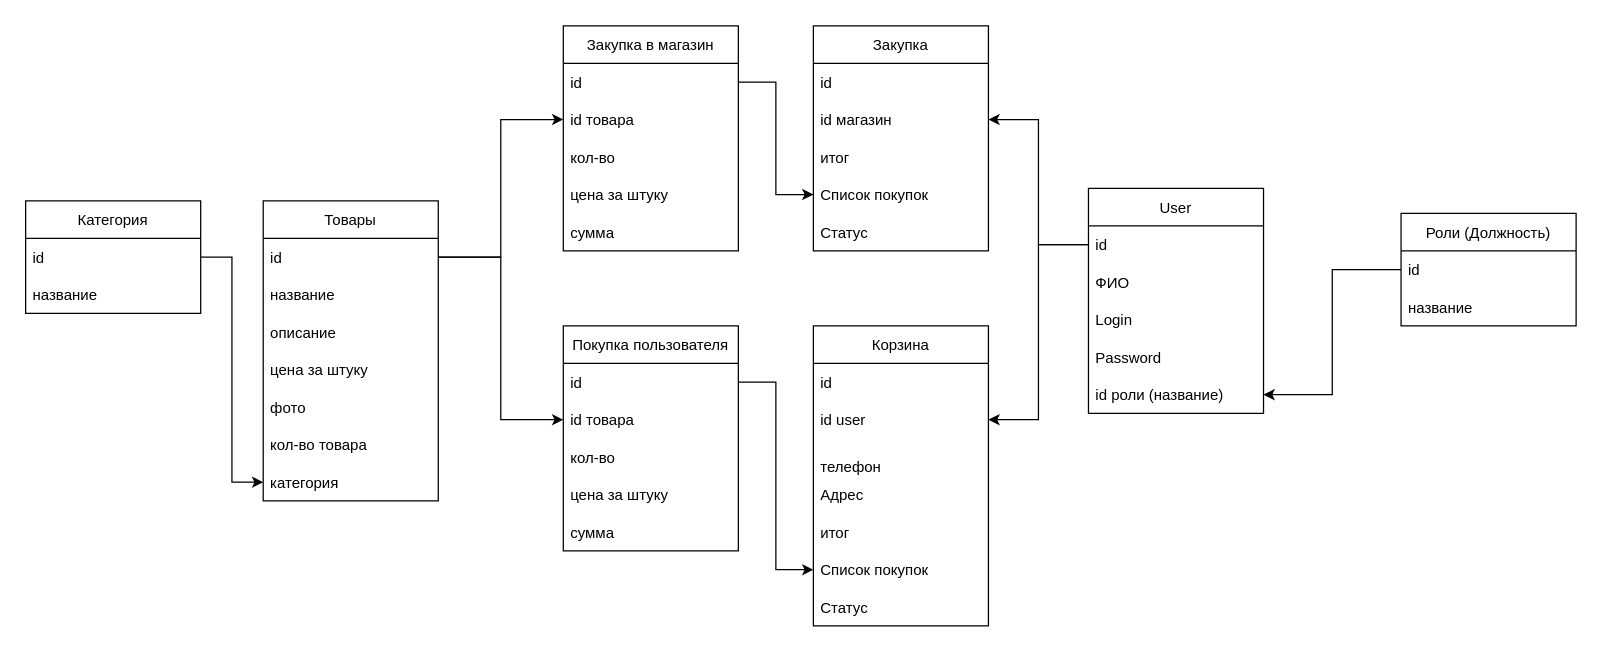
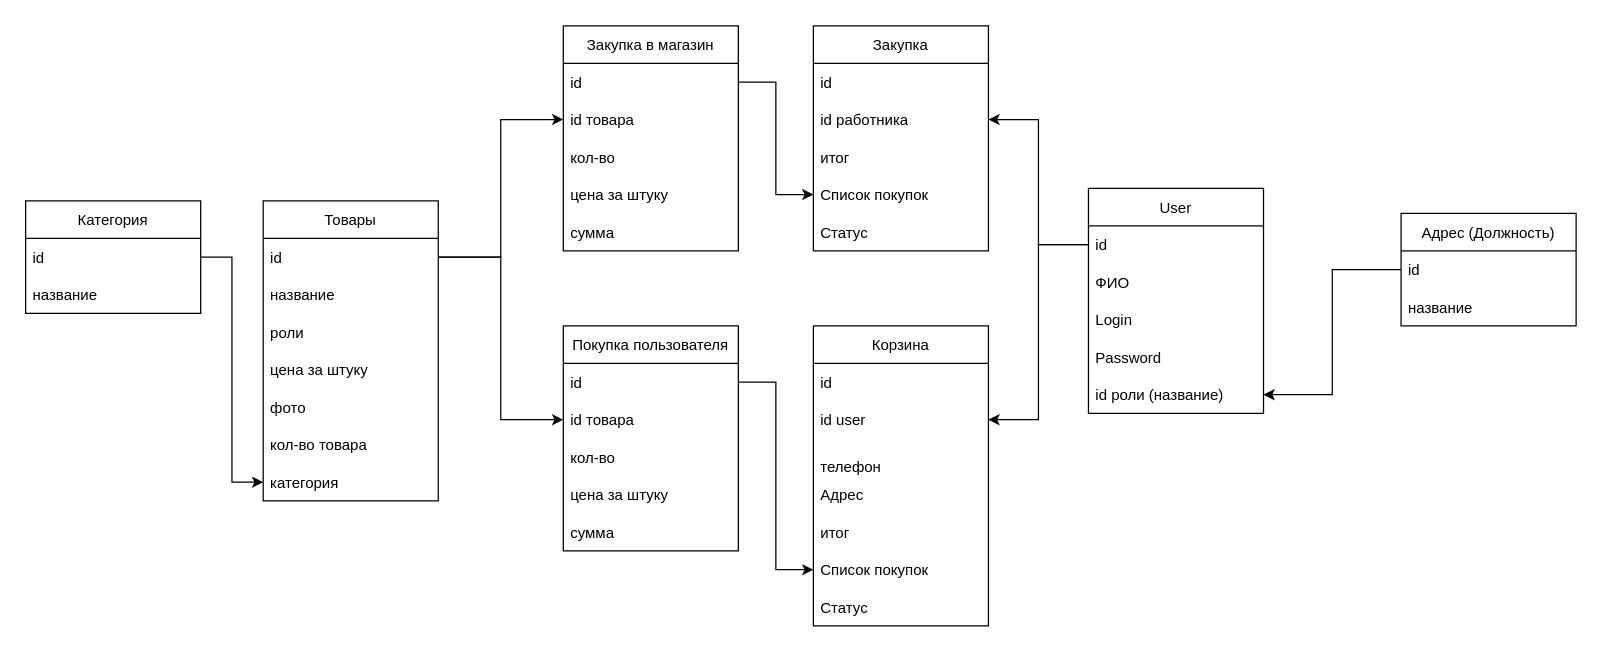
(858, 120) -> (867, 120)
(1488, 233) -> (1488, 233)
(304, 333) -> (287, 333)
